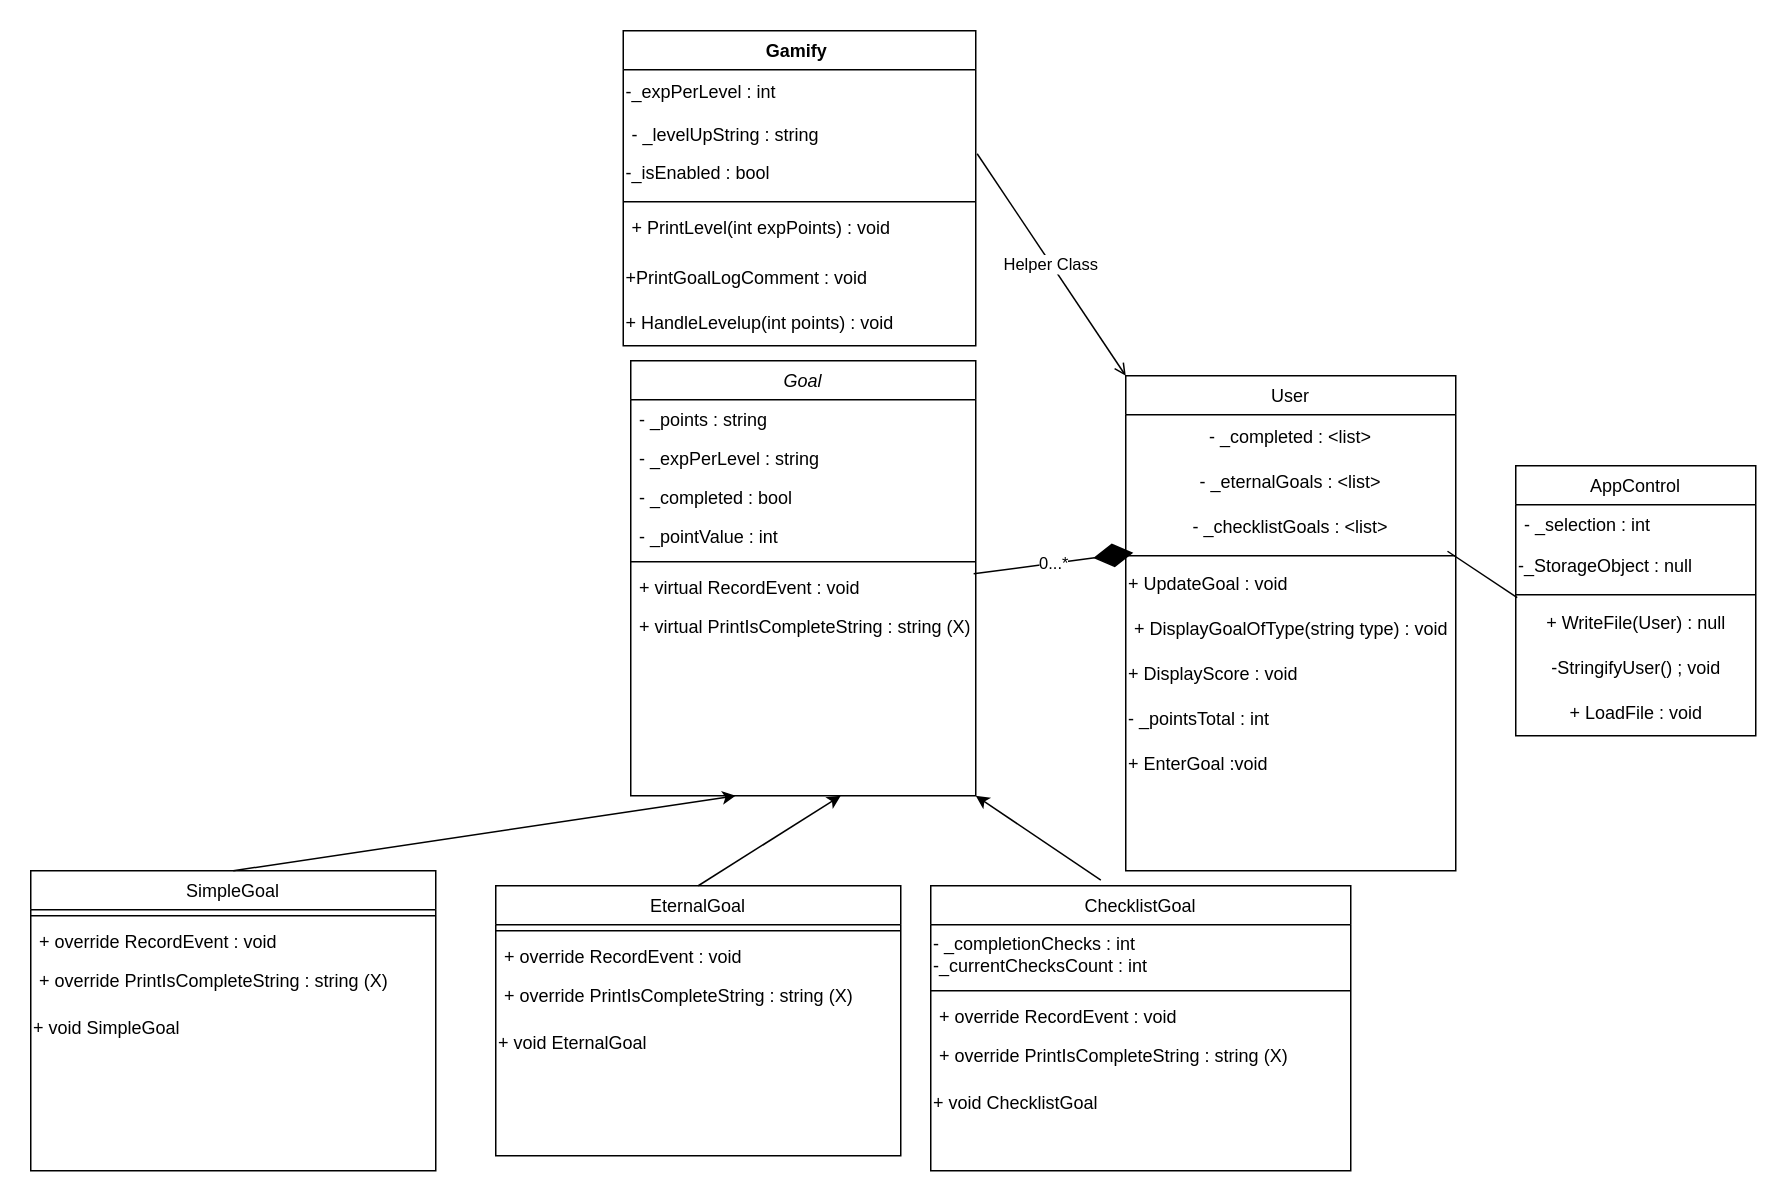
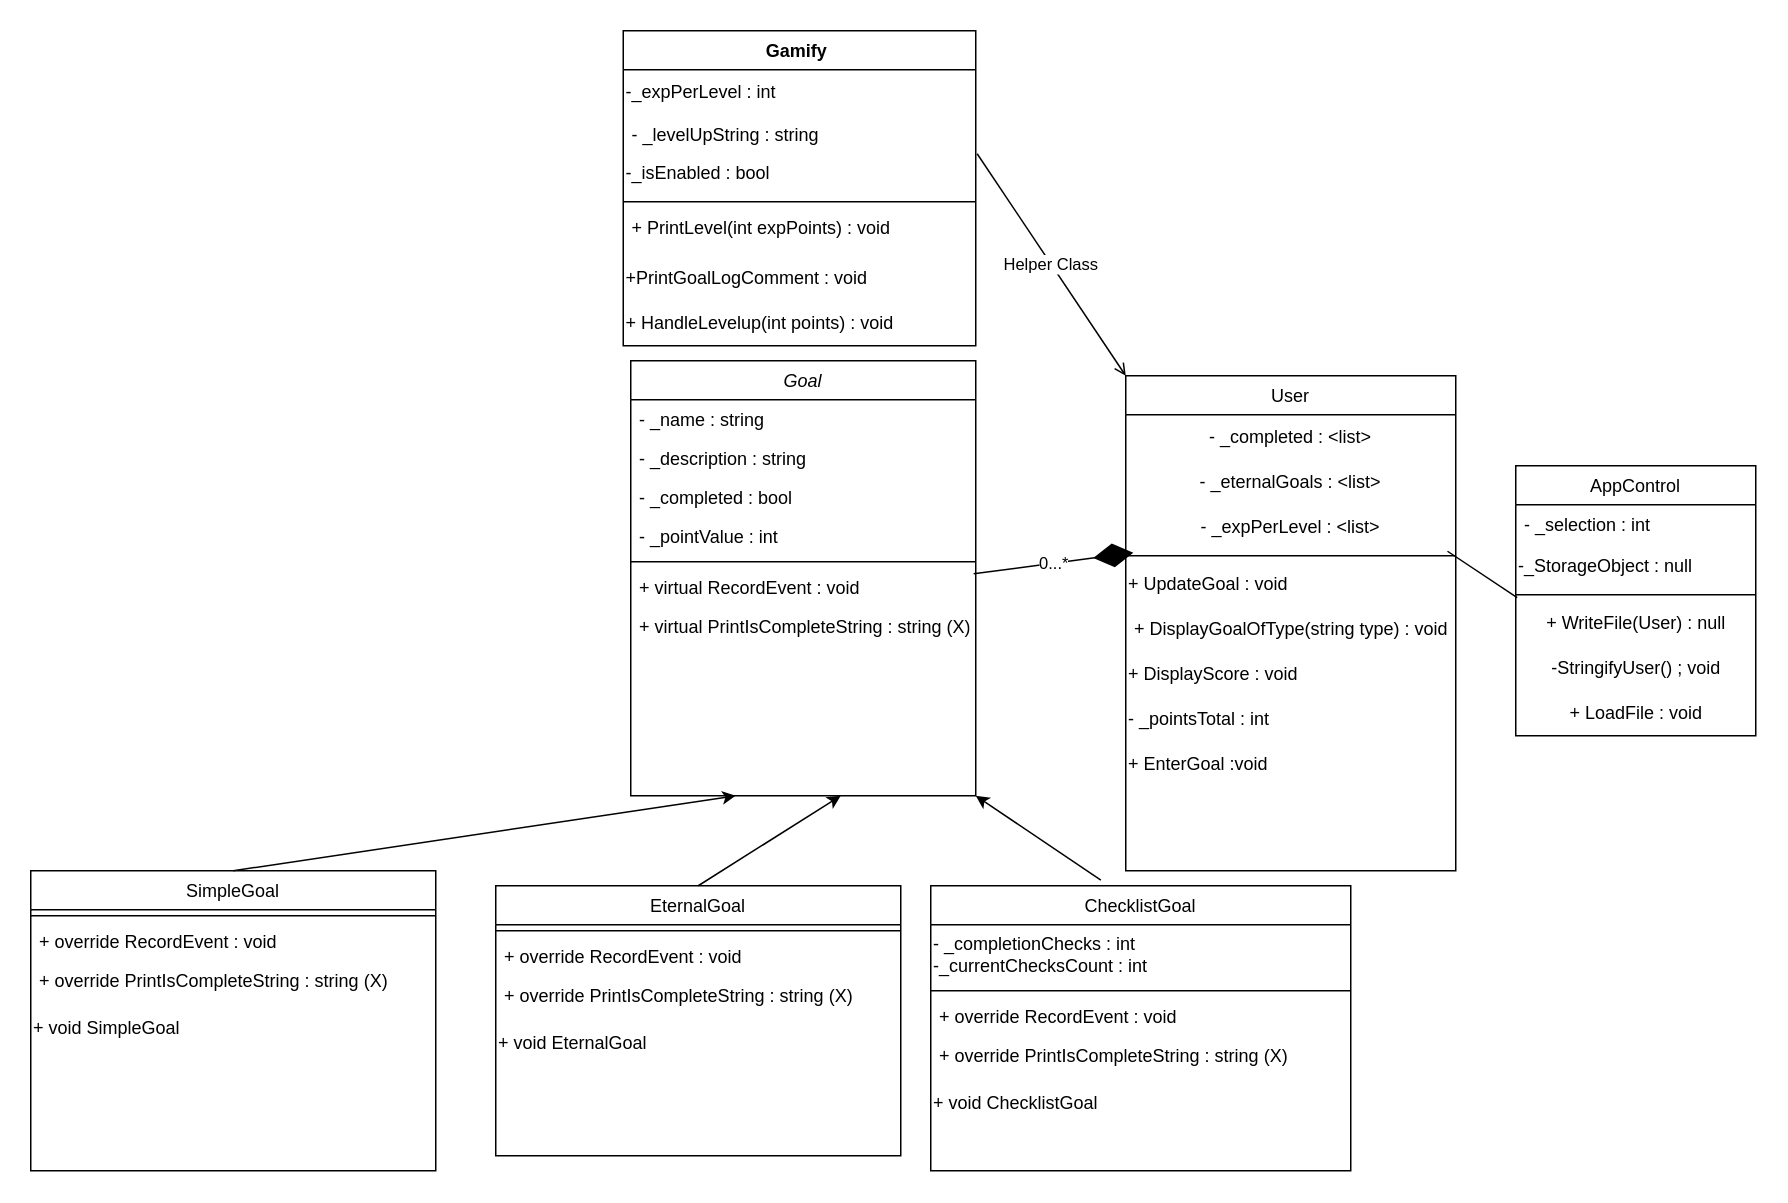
(716, 420) -> (708, 420)
(741, 459) -> (739, 459)
(1291, 527) -> (1291, 527)
